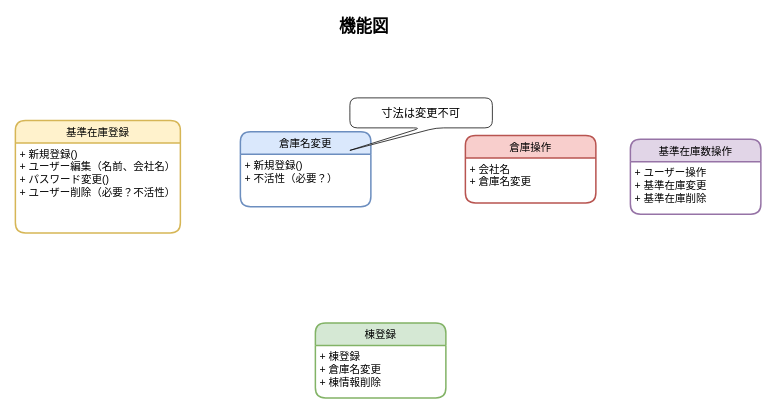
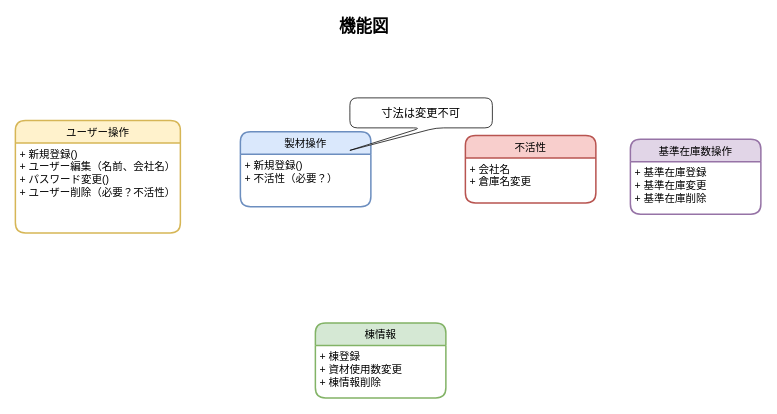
(98, 132) -> (98, 132)
(305, 144) -> (305, 144)
(530, 147) -> (530, 147)
(671, 173) -> (671, 173)
(380, 335) -> (380, 335)
(340, 357) -> (340, 357)
